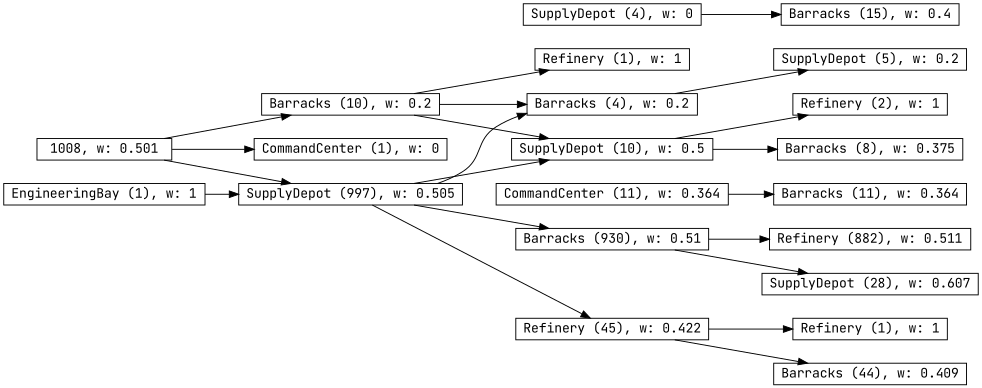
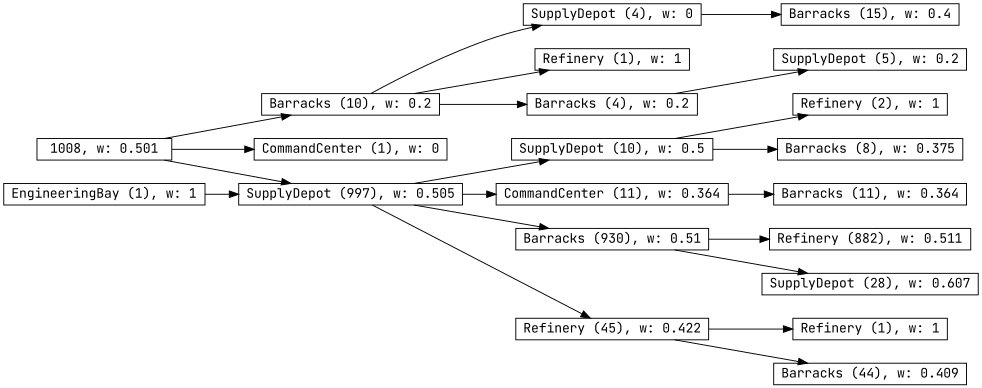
(477, 126) -> (449, 55)
(479, 151) -> (475, 194)
